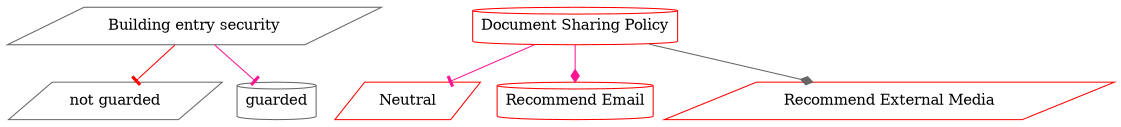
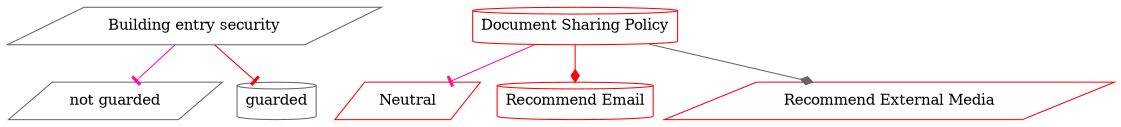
(575, 57) -> (575, 57)
(157, 62) -> (157, 62)
(234, 62) -> (234, 62)
